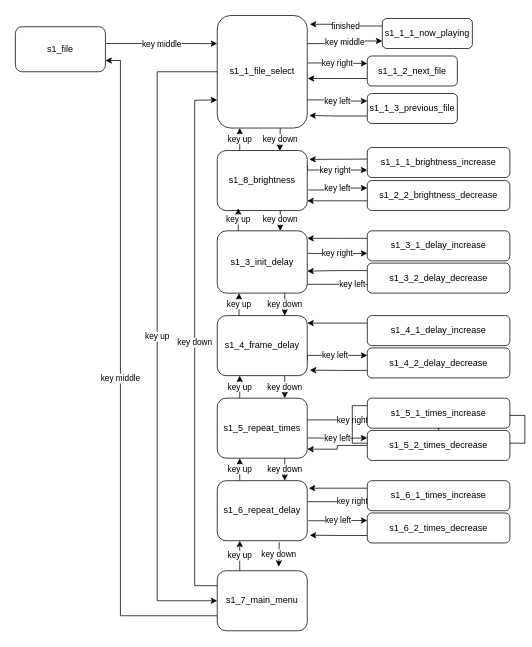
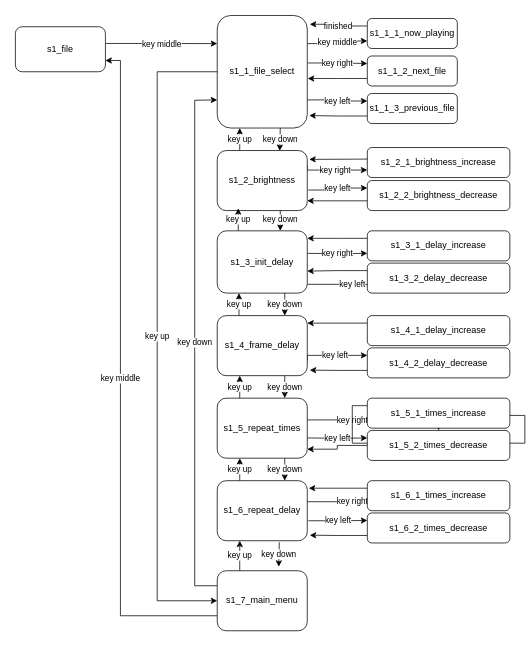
(427, 33) -> (412, 33)
(438, 162) -> (438, 162)
(262, 180) -> (262, 180)
